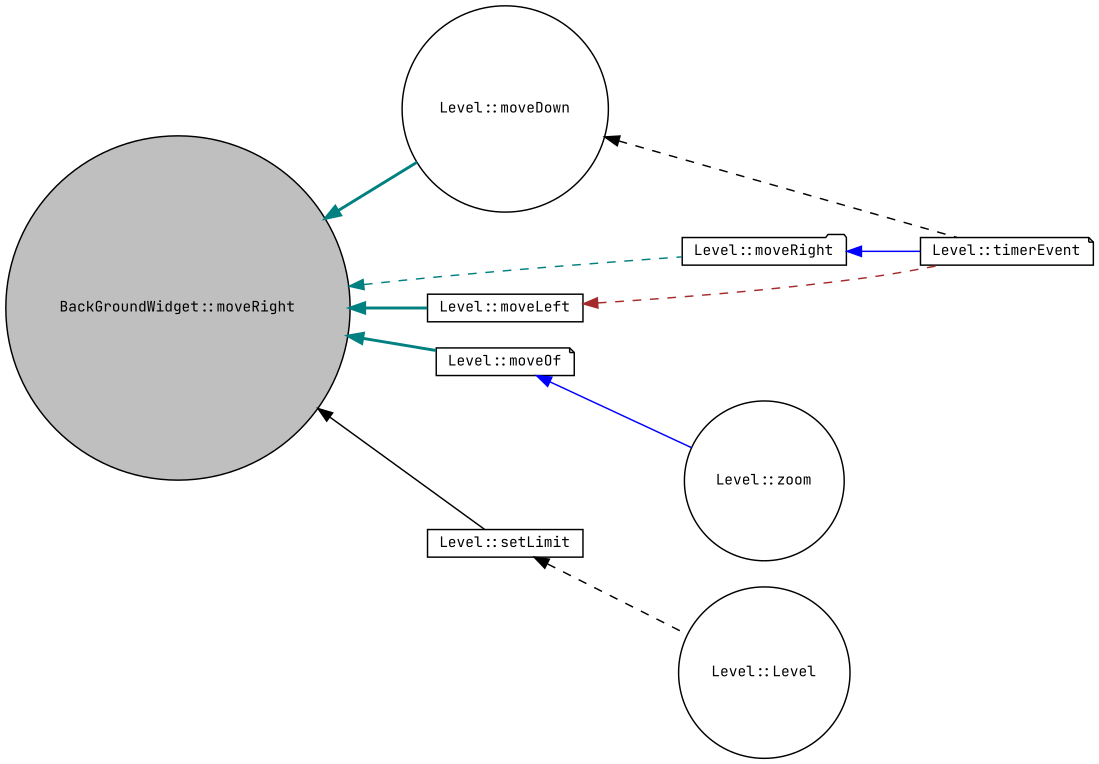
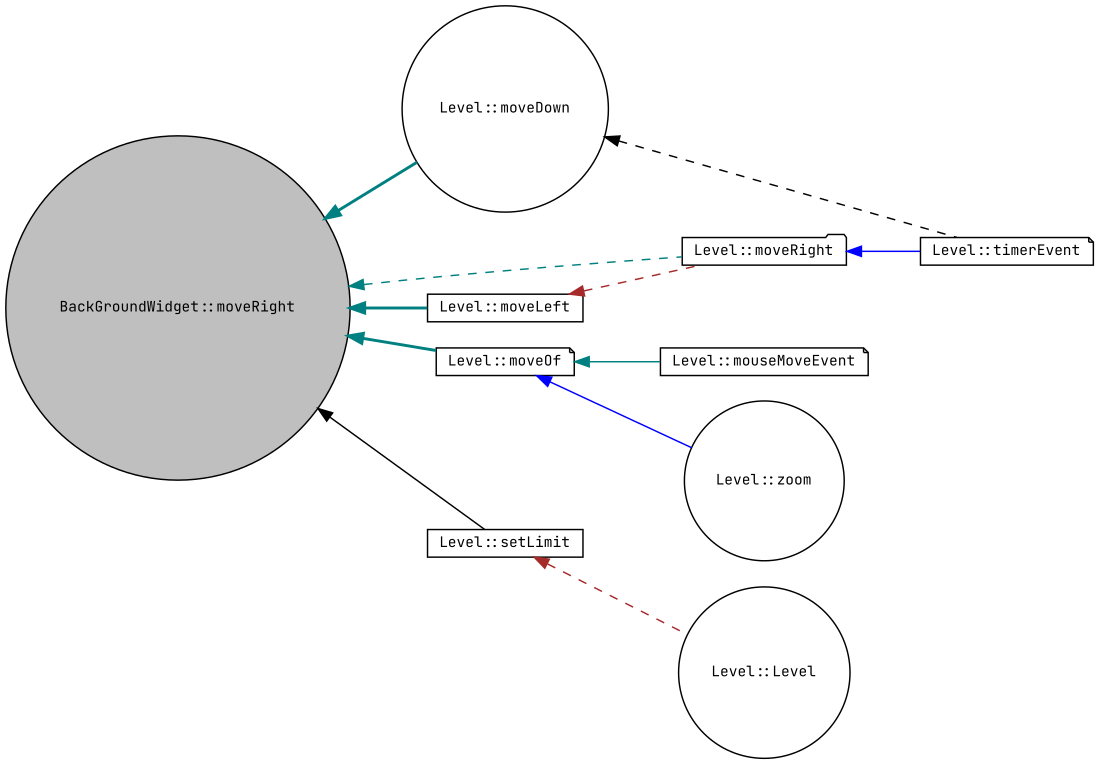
(769, 289) -> (642, 278)
none -> (764, 362)
(617, 599) -> (617, 599)
